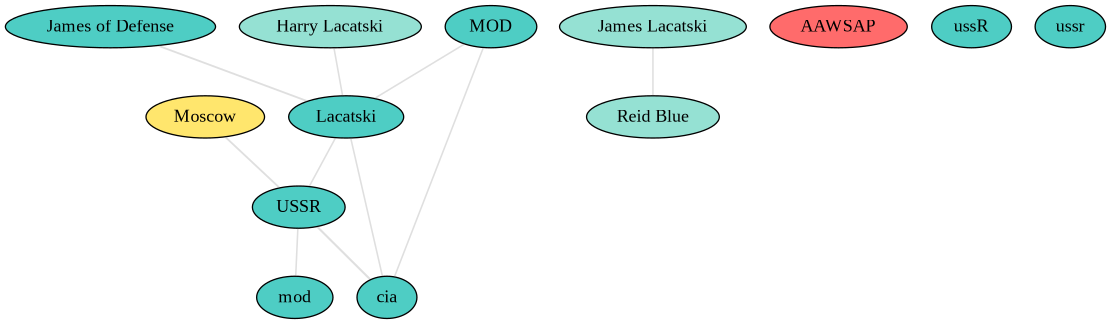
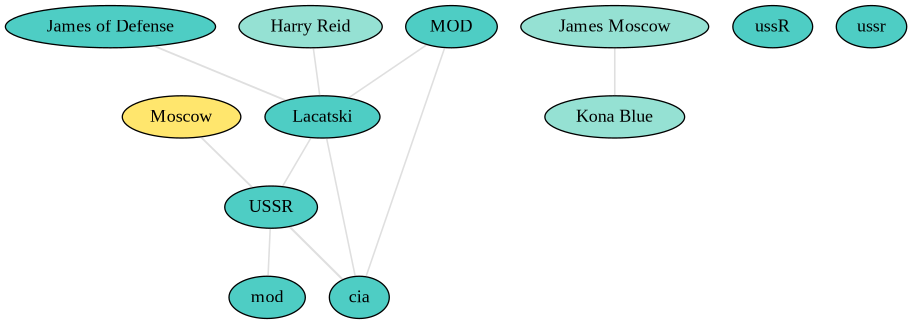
(330, 27) -> (311, 27)
(653, 27) -> (615, 27)
(839, 27) -> none
(653, 117) -> (615, 117)
